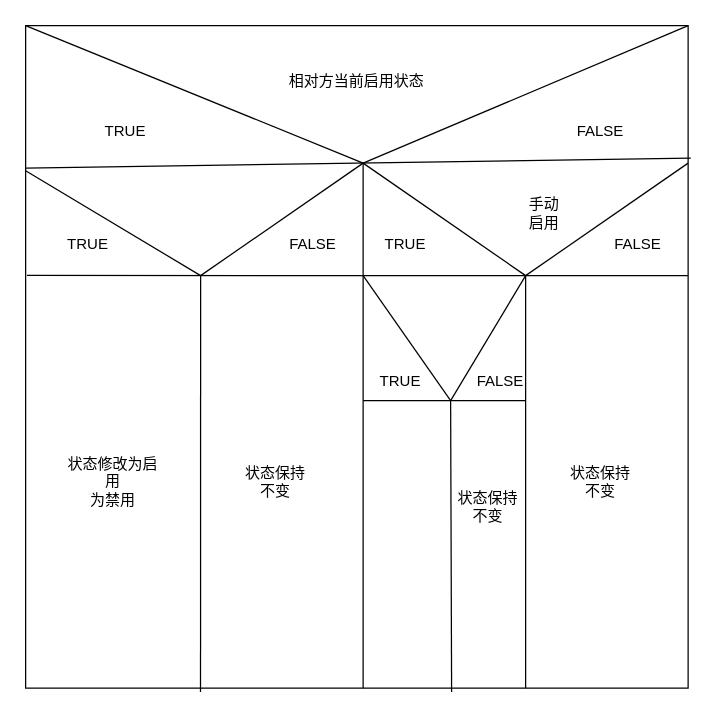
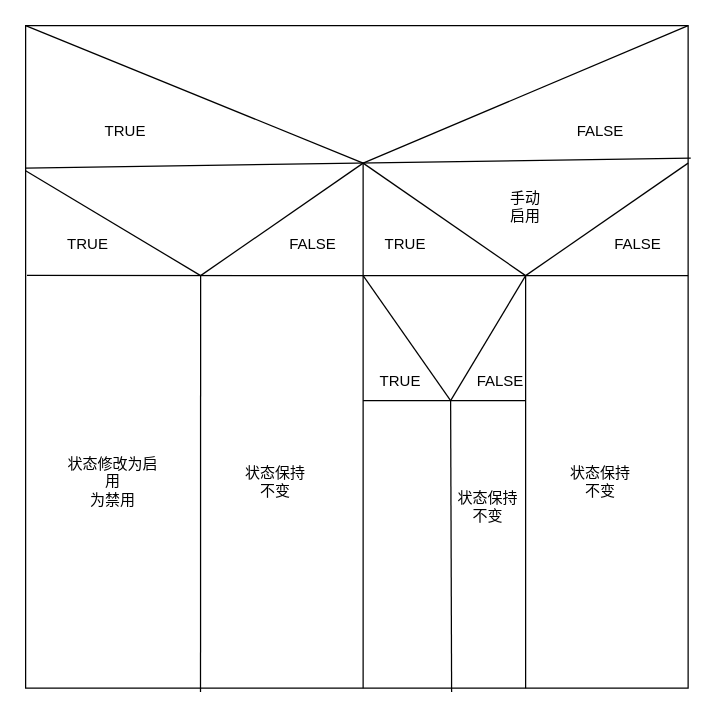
(357, 82) -> none
(544, 213) -> (526, 207)
